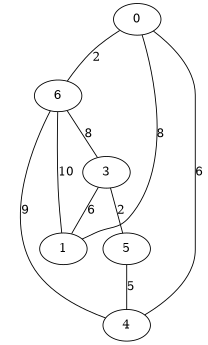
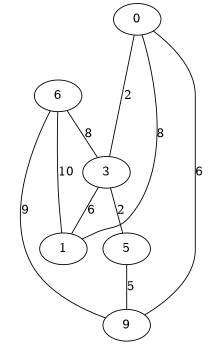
(91, 53) -> (122, 96)
(127, 325) -> (127, 325)
